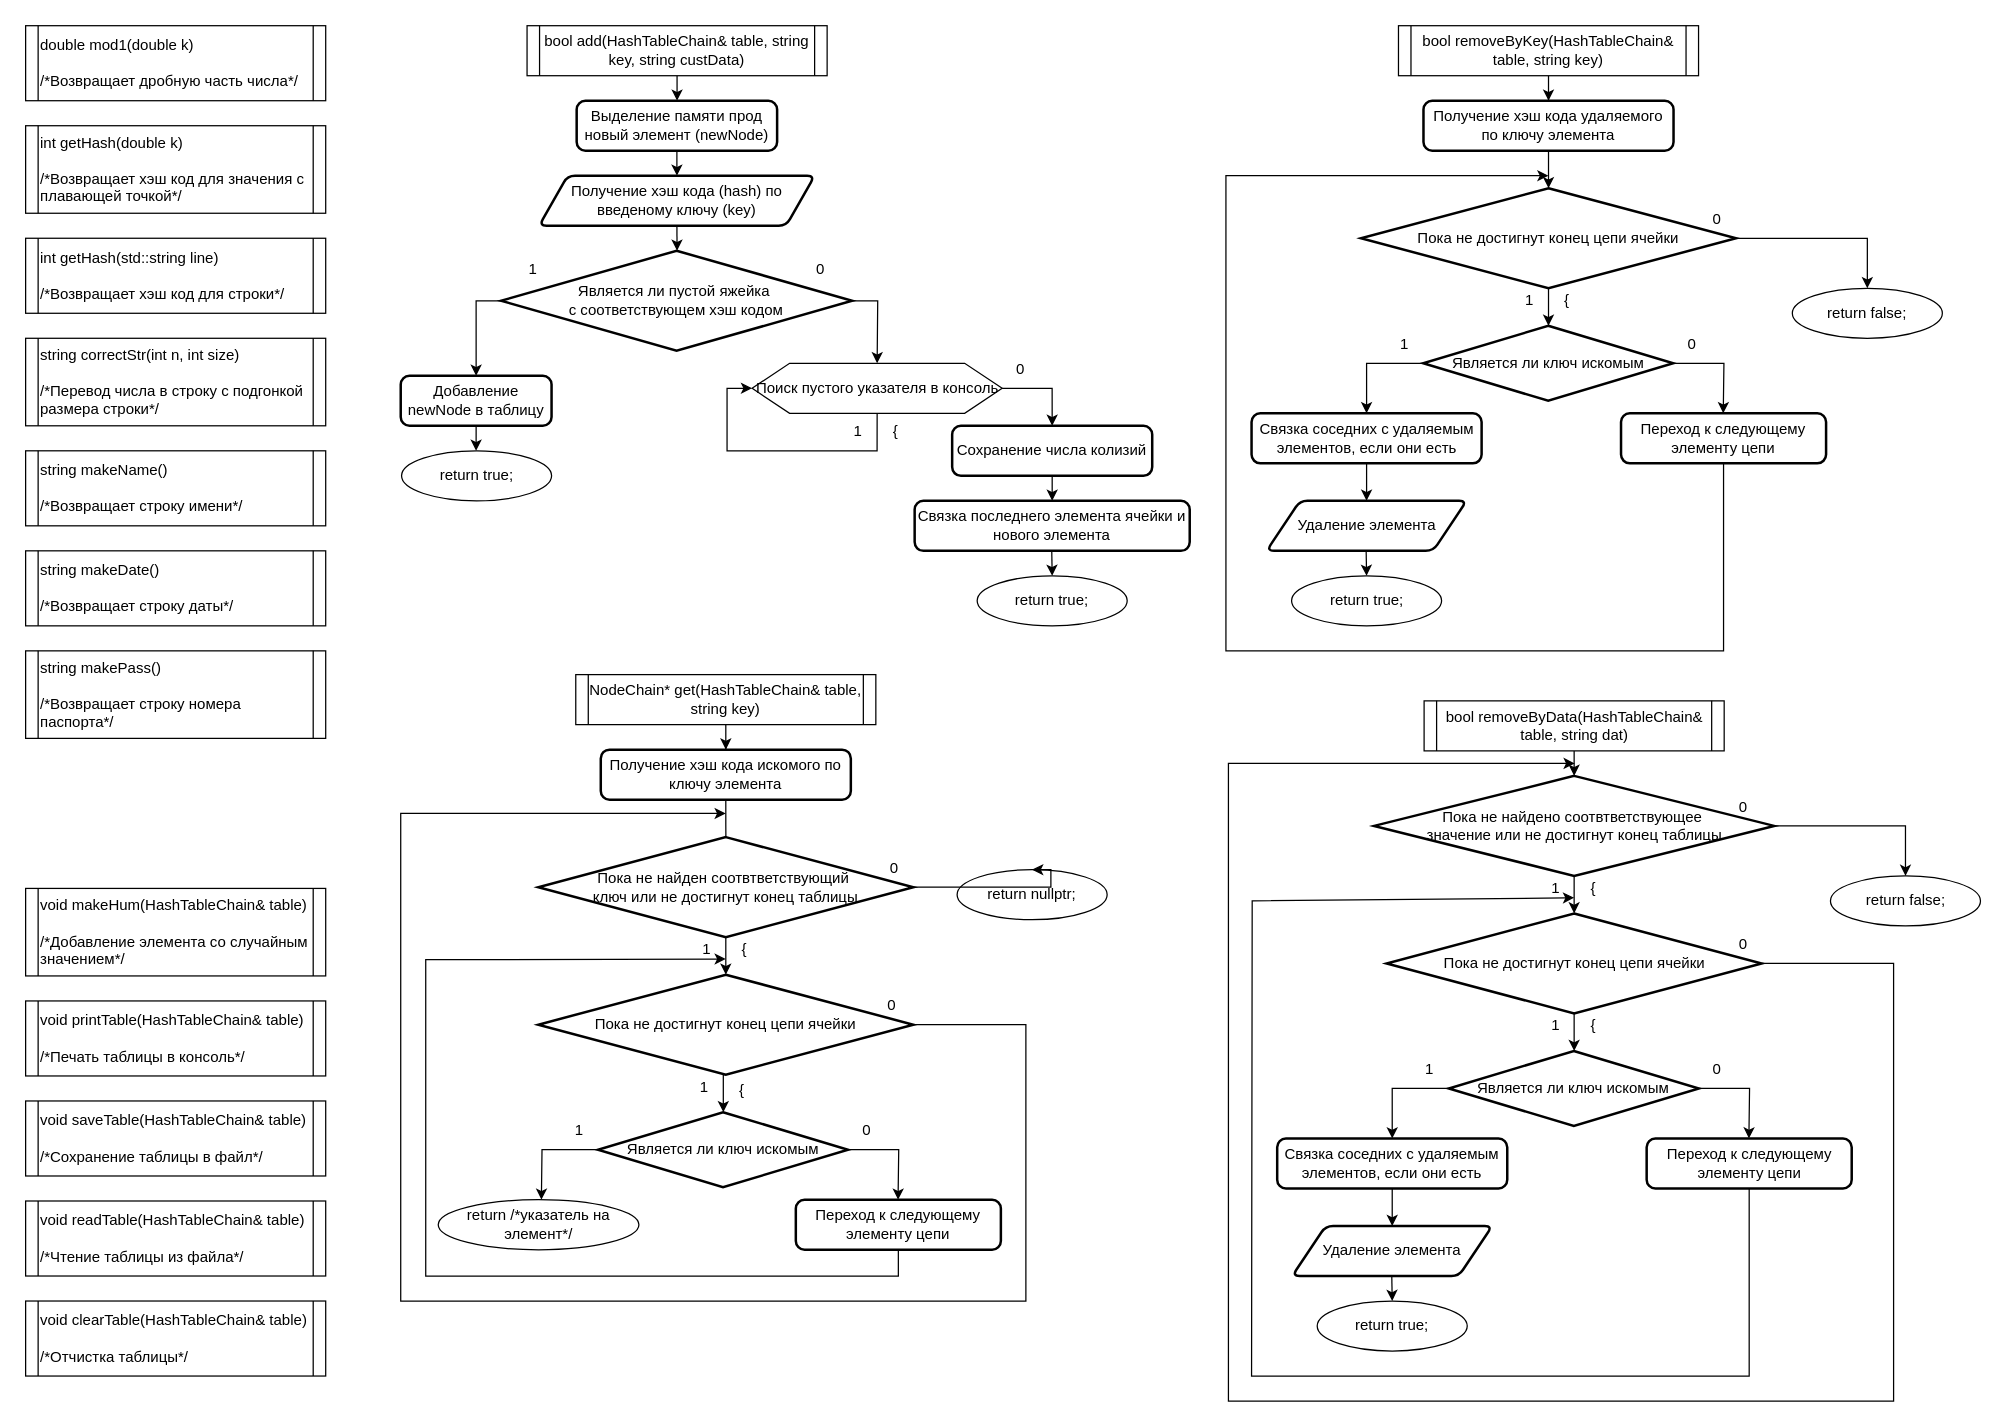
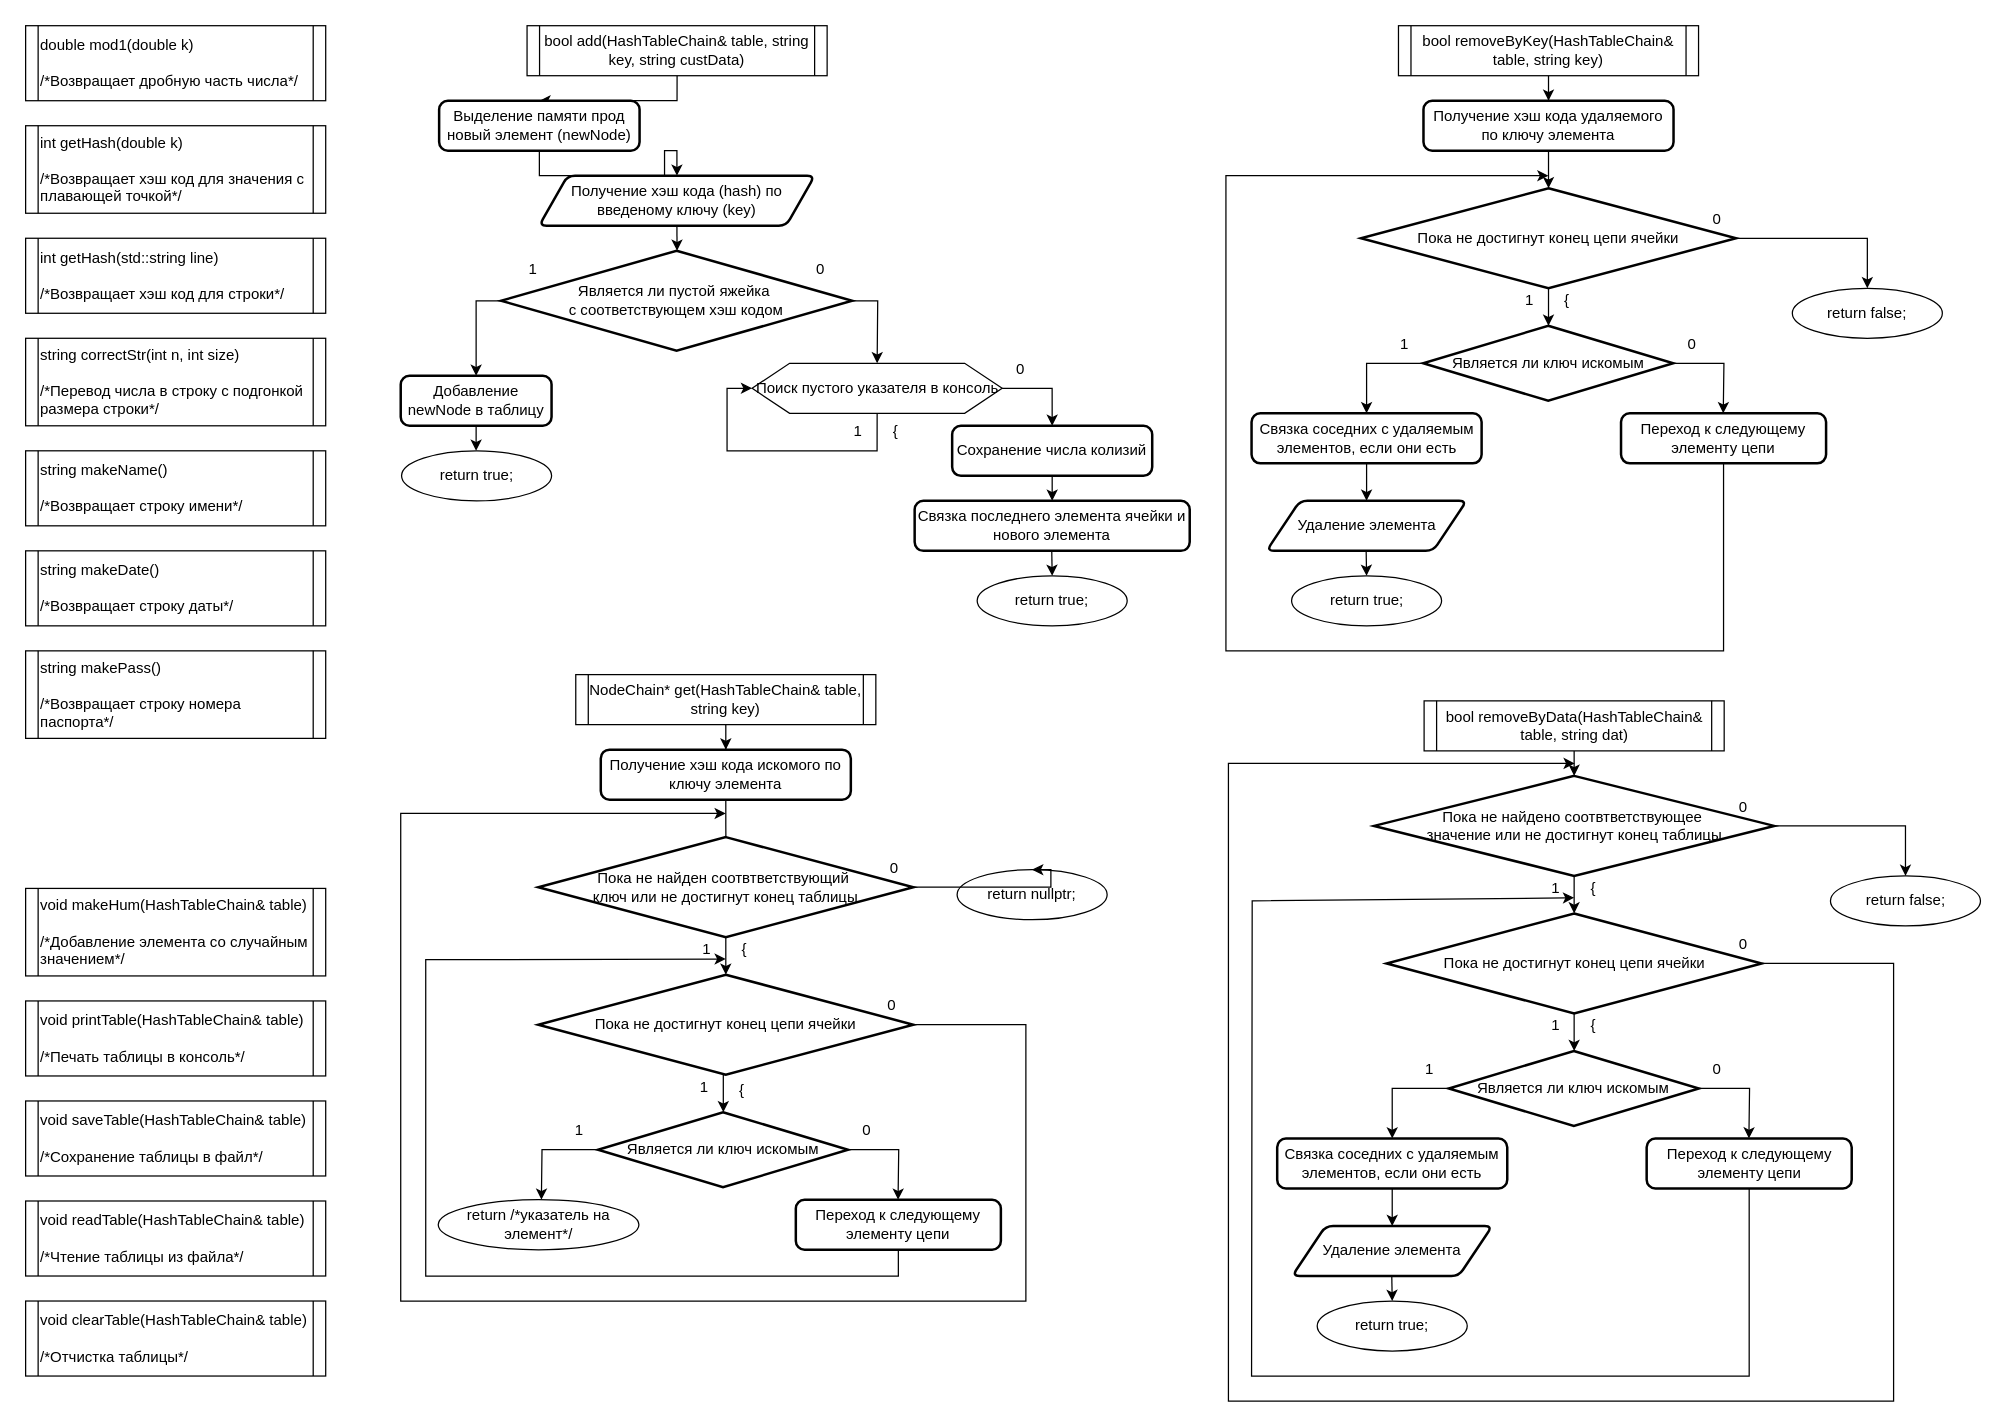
(677, 126) -> (539, 126)
